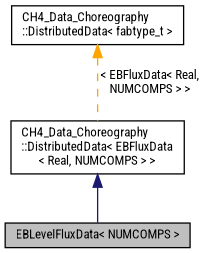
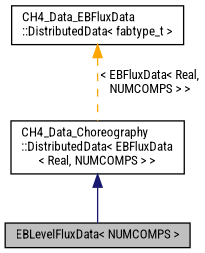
(98, 25) -> (98, 25)
